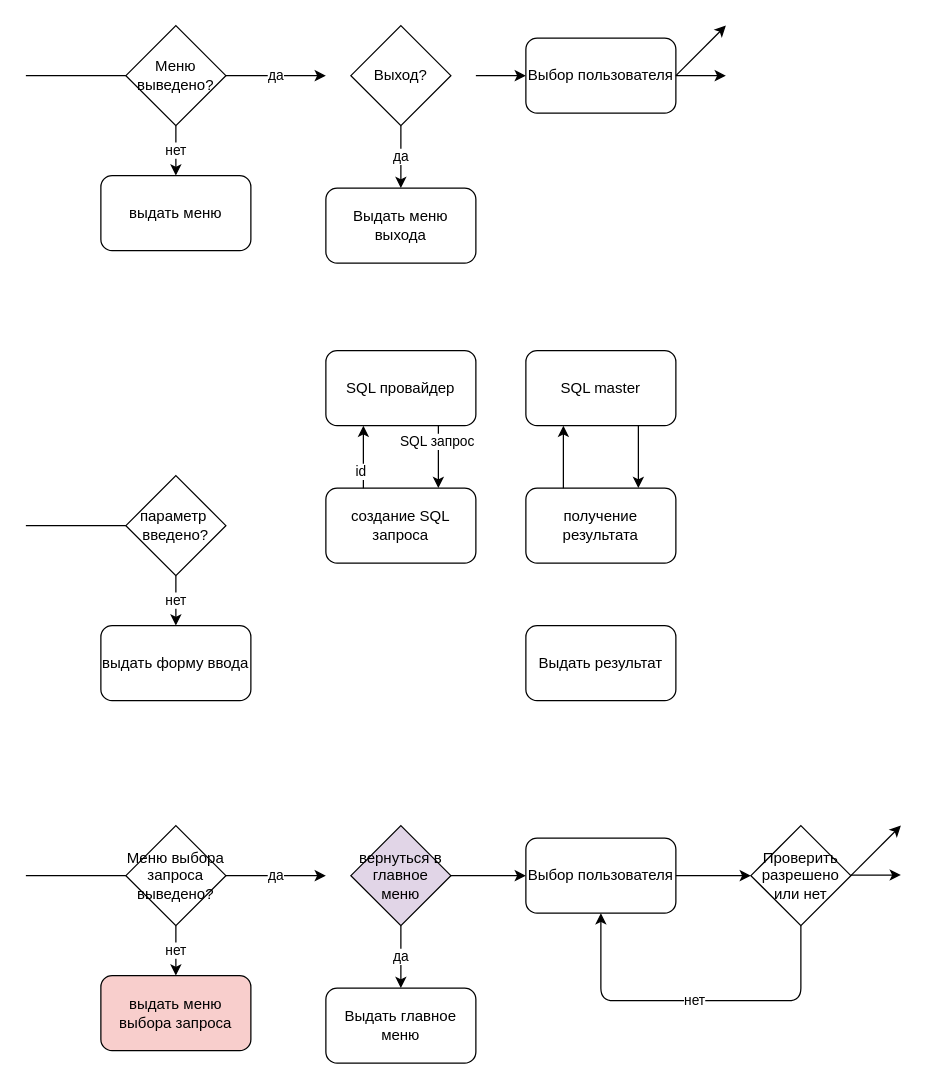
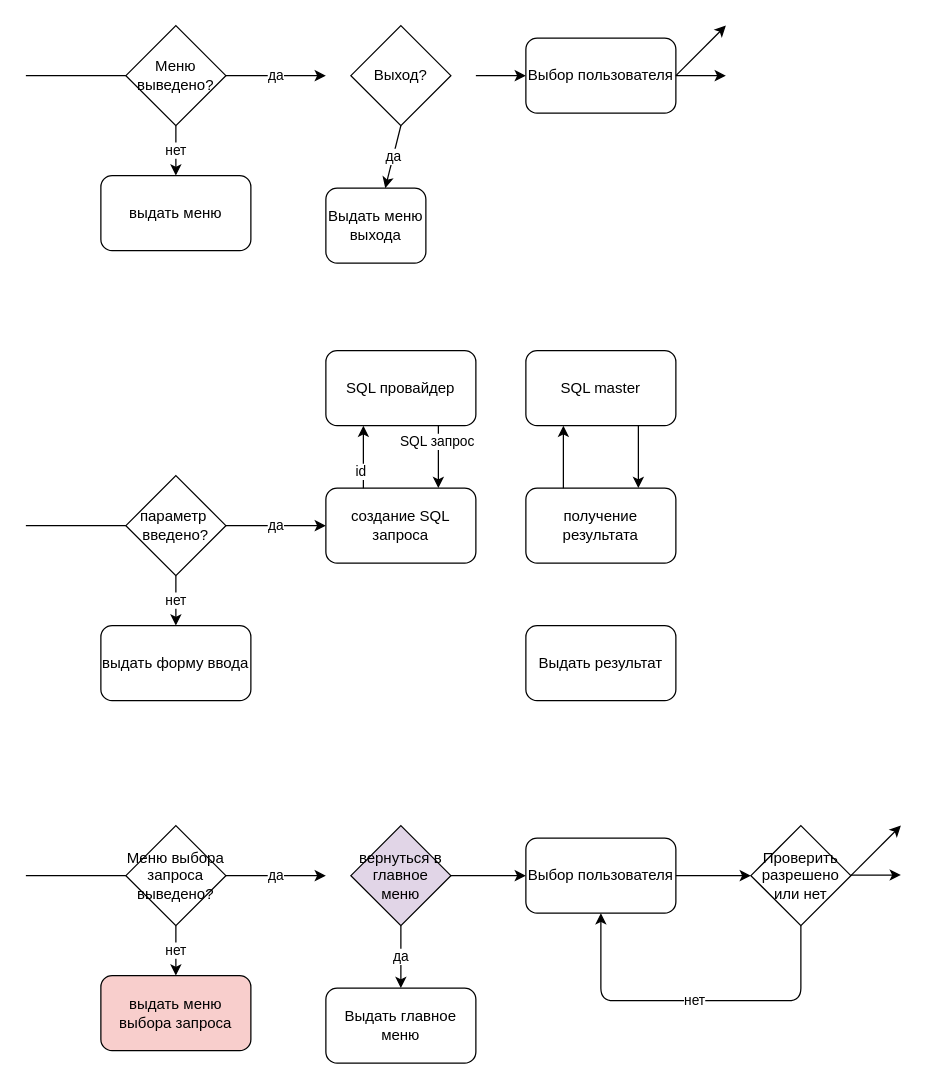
(401, 226) -> (376, 226)
none -> (272, 526)
